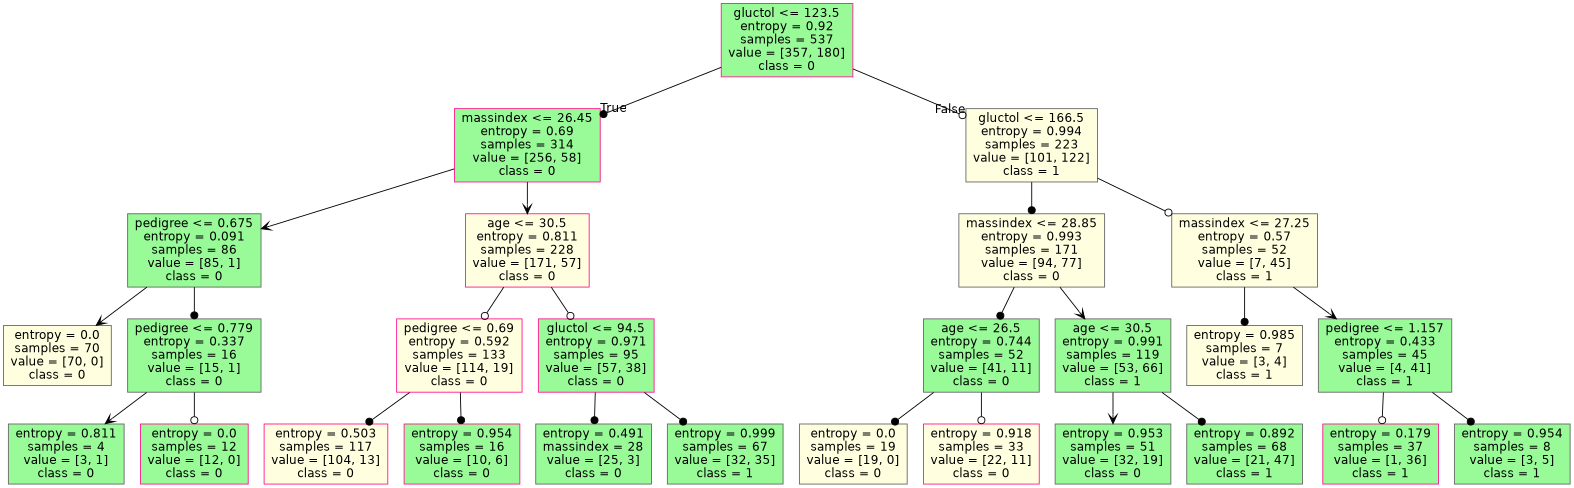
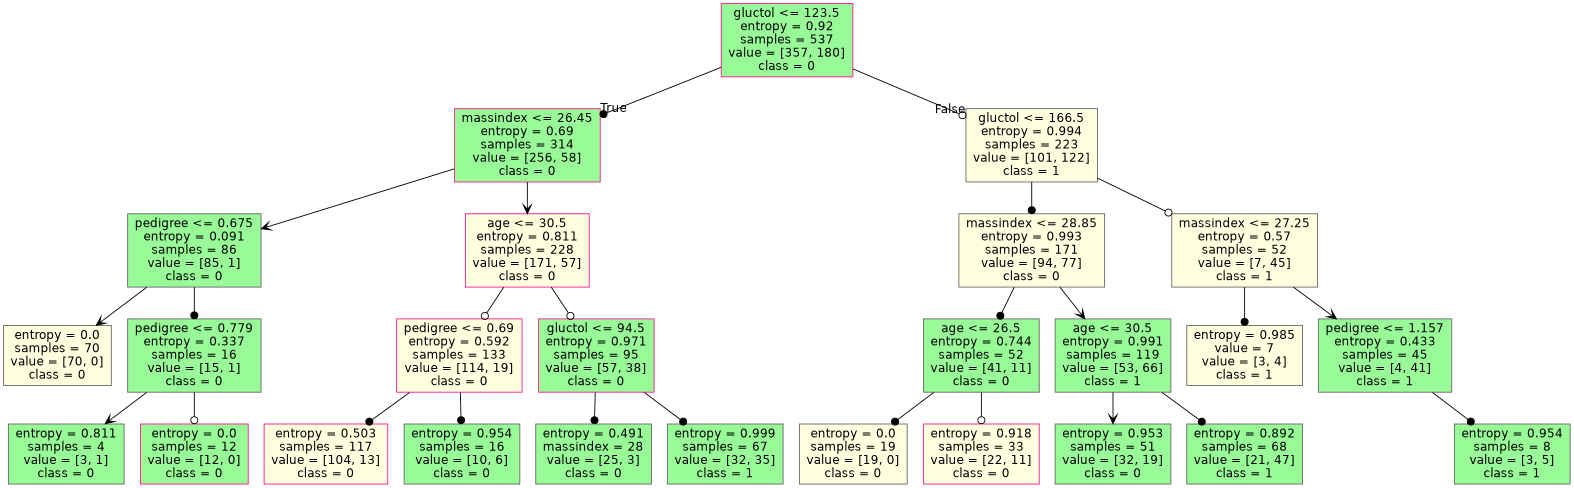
(1245, 356) -> (1245, 356)
(462, 454) -> (462, 454)
(1381, 454) -> none
